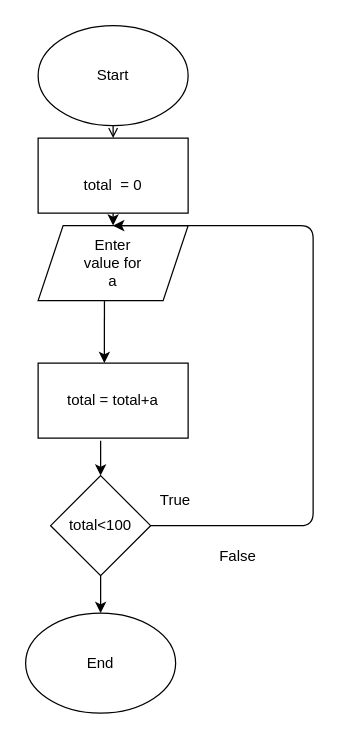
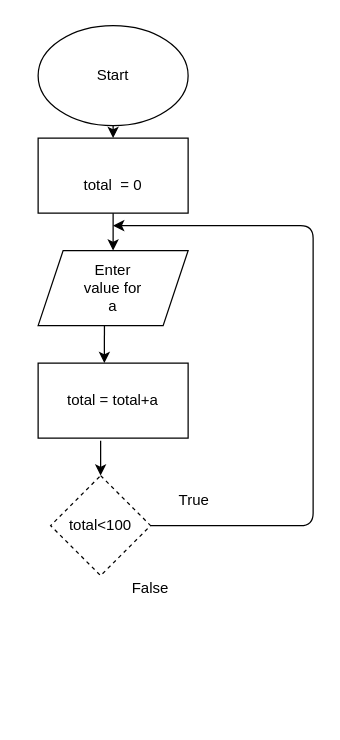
(113, 130) -> (113, 128)
(113, 263) -> (113, 288)
(176, 501) -> (194, 501)
(101, 526) -> (101, 526)
(238, 557) -> (151, 588)
(101, 590) -> none
(101, 663) -> none
